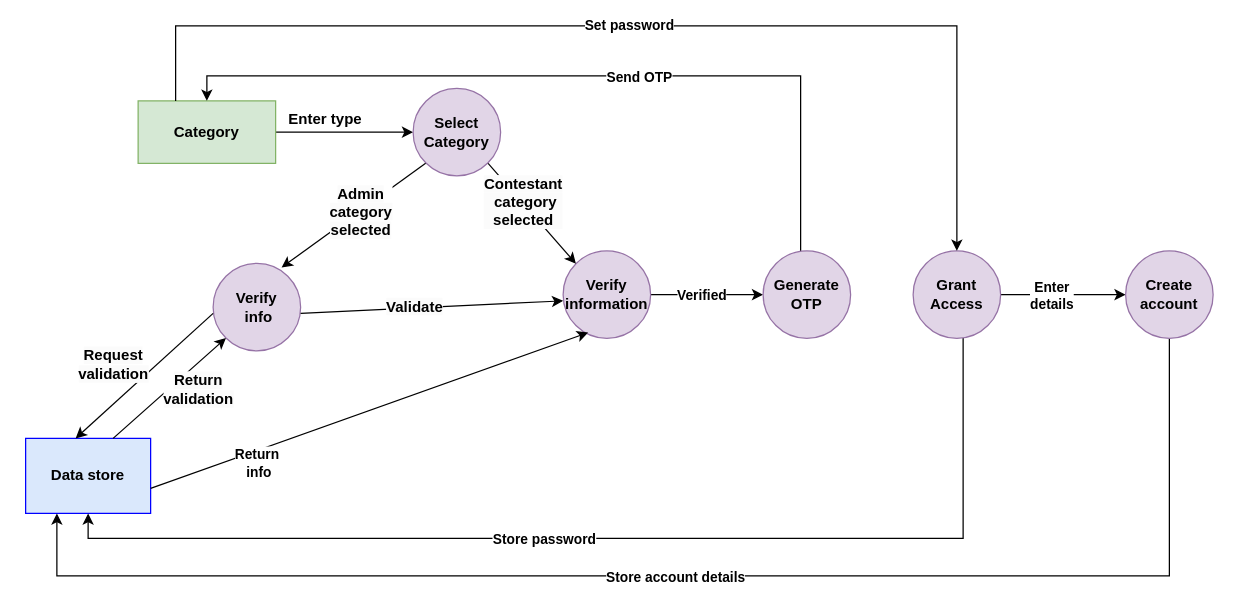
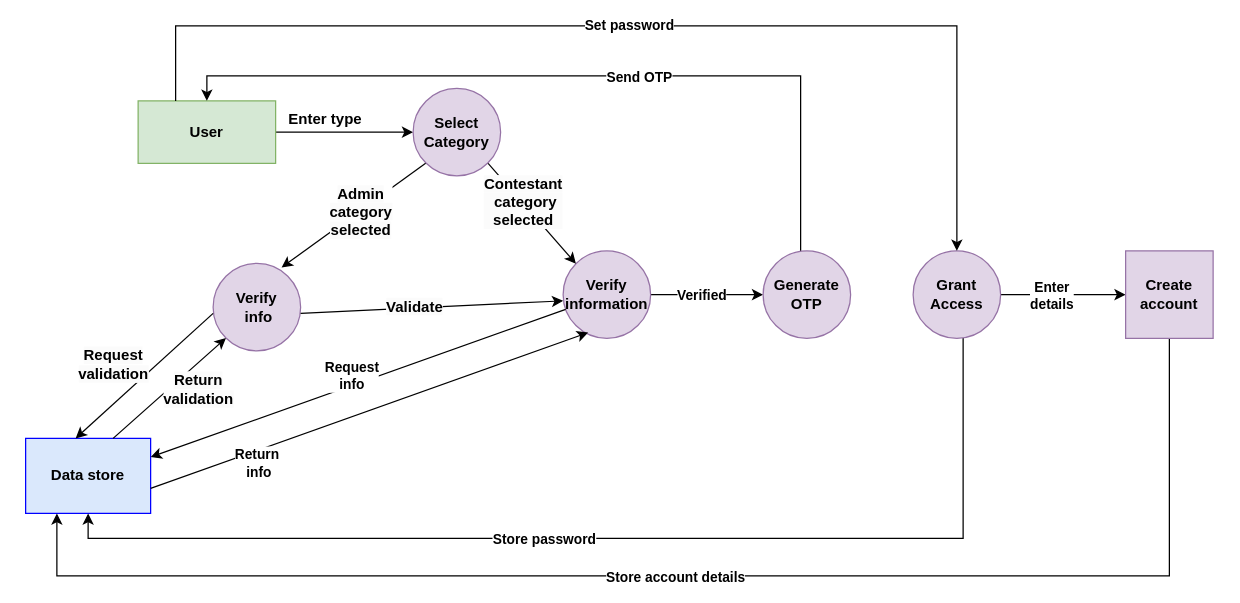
(207, 132) -> (207, 132)
(1169, 294) -> (1169, 294)
none -> (262, 417)
